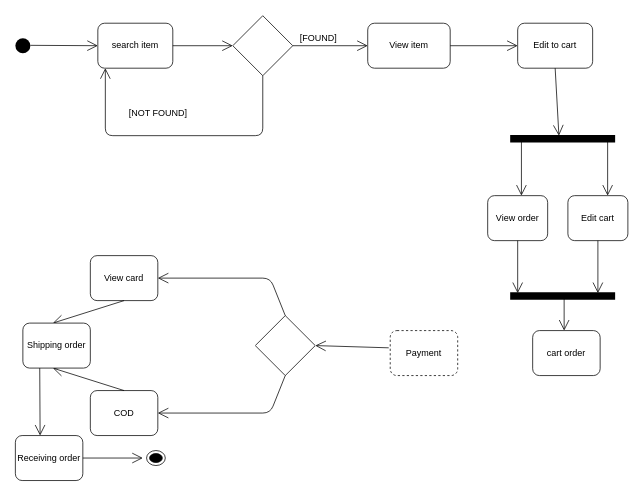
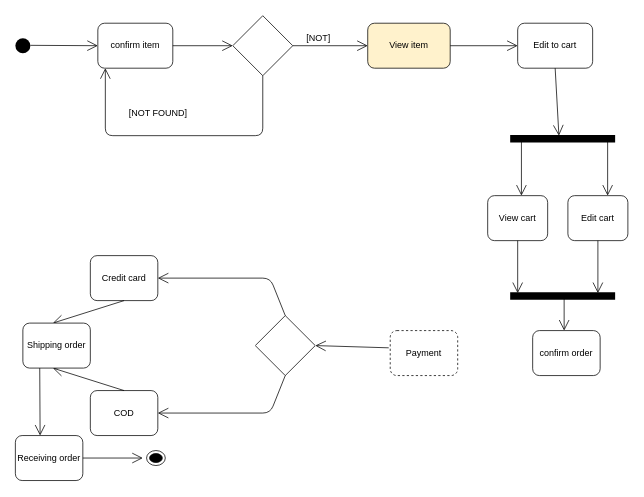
(319, 38) -> (319, 38)
(135, 45) -> (135, 45)
(409, 45) -> (409, 45)
(518, 218) -> (518, 218)
(124, 278) -> (124, 278)
(567, 353) -> (567, 353)
